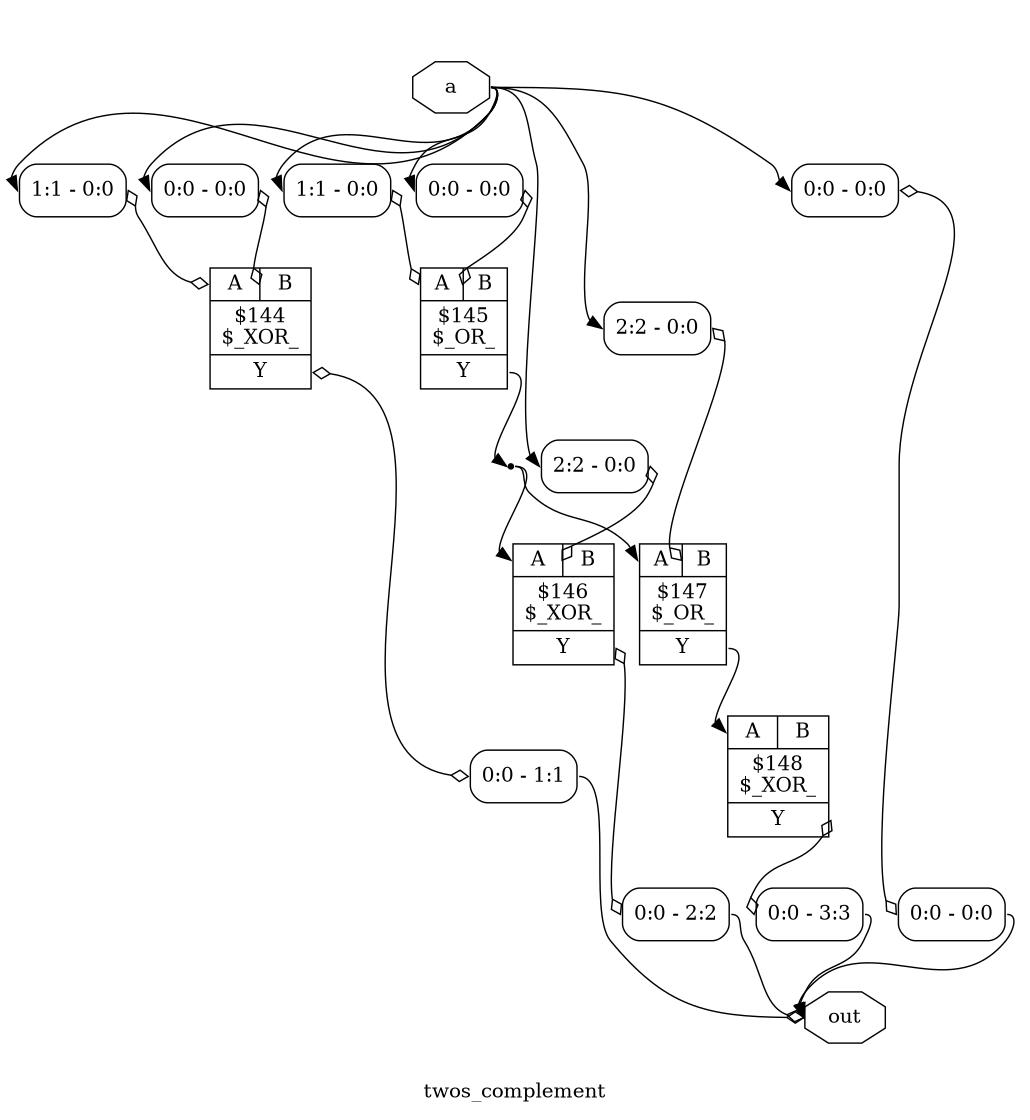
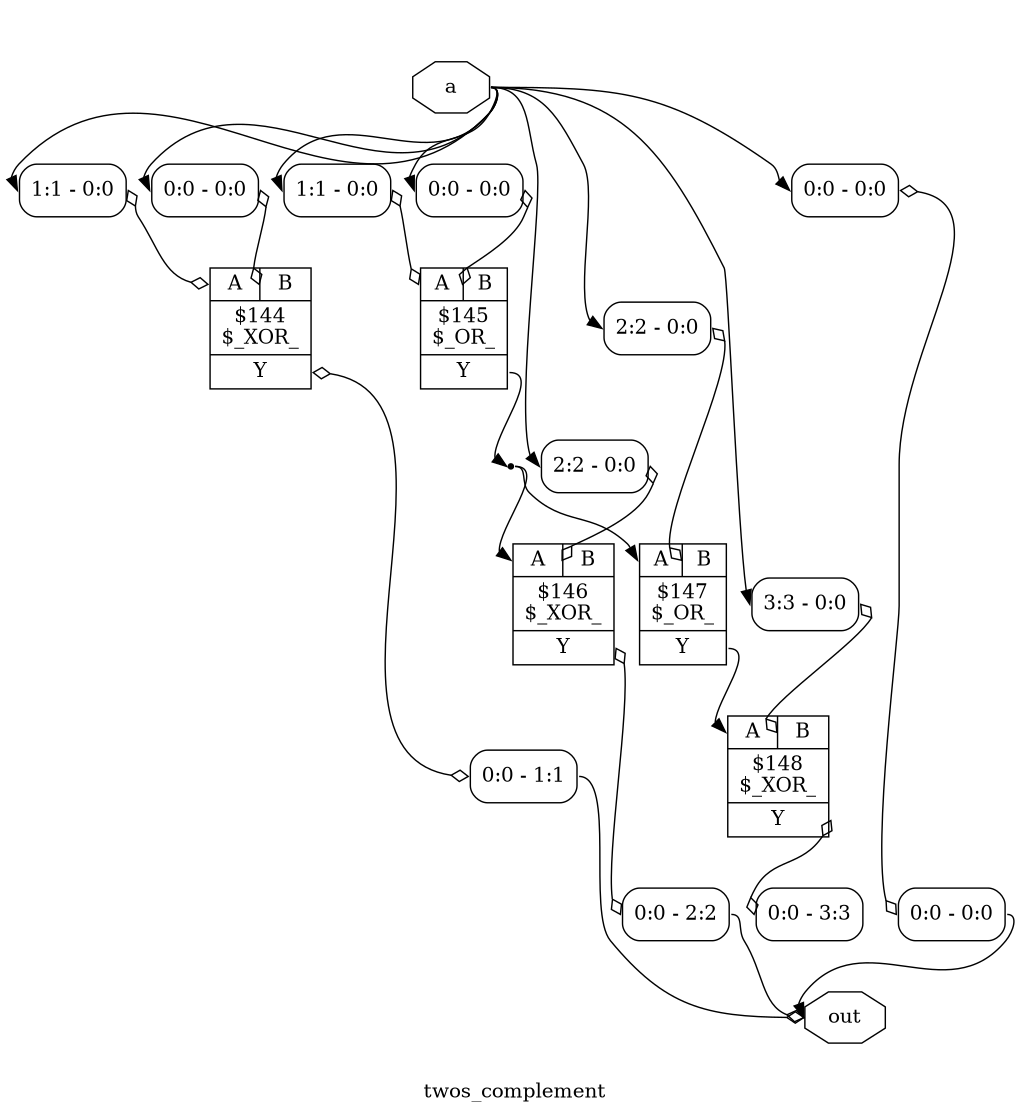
none -> (805, 604)
(853, 955) -> none
